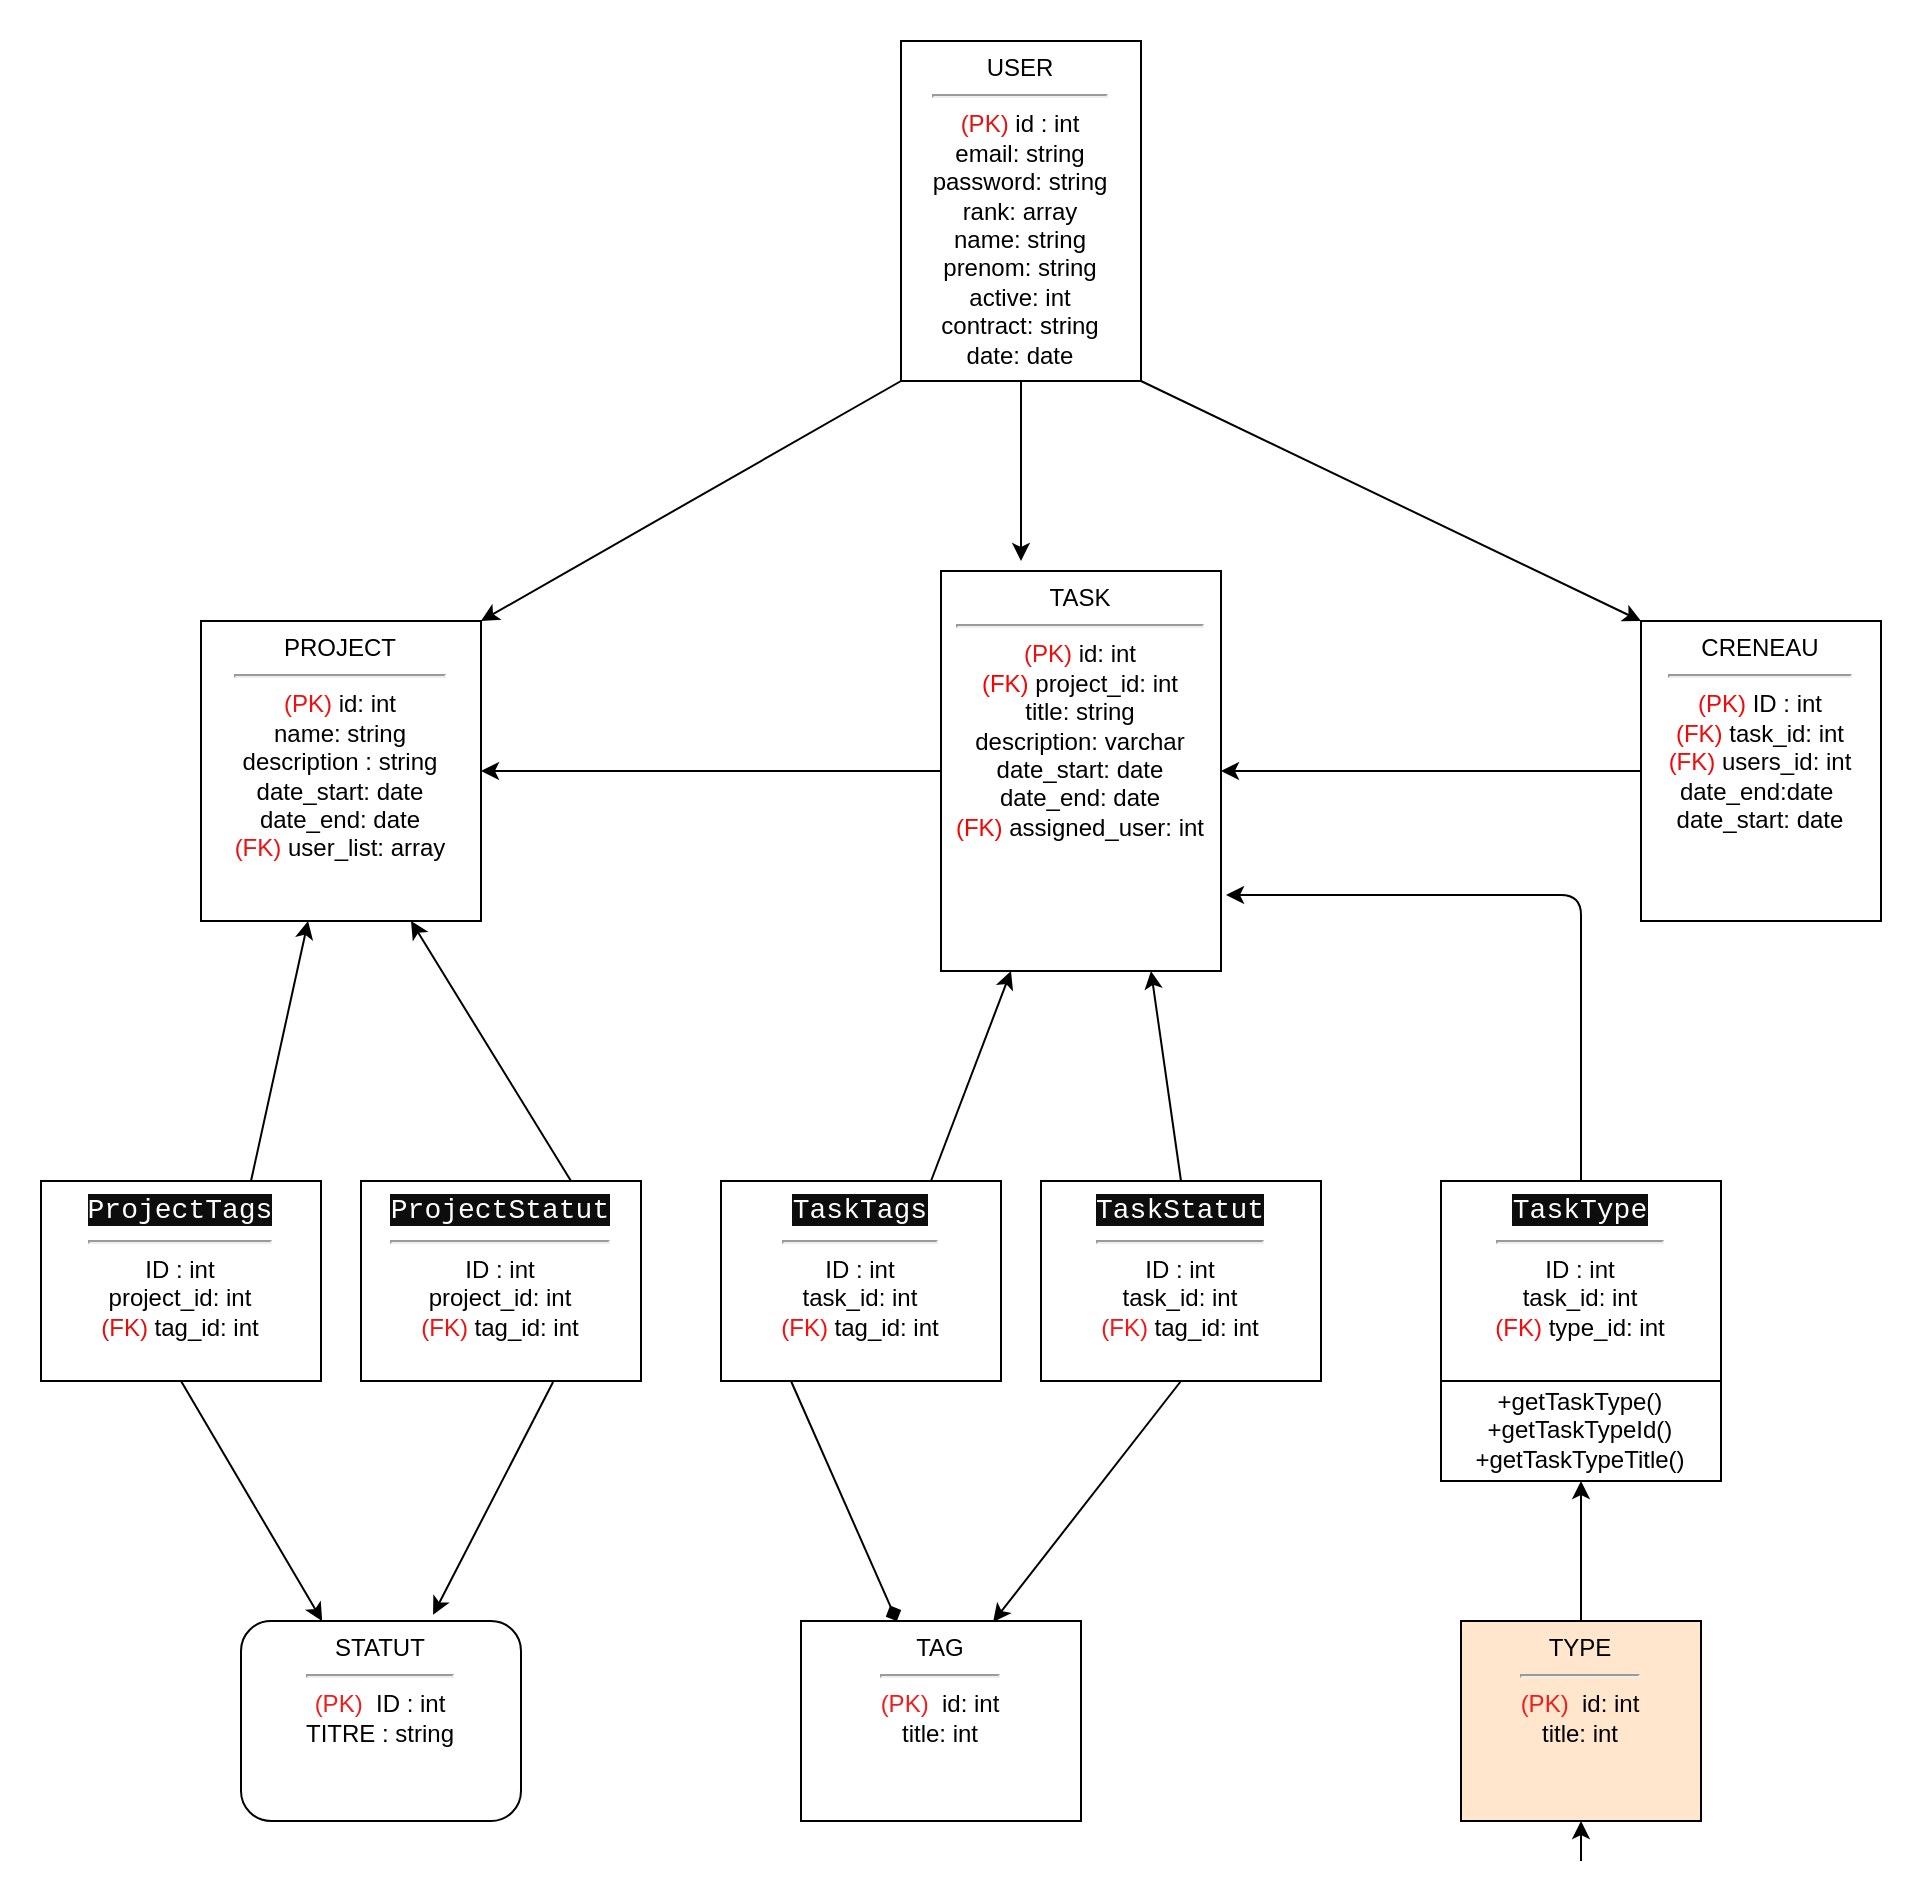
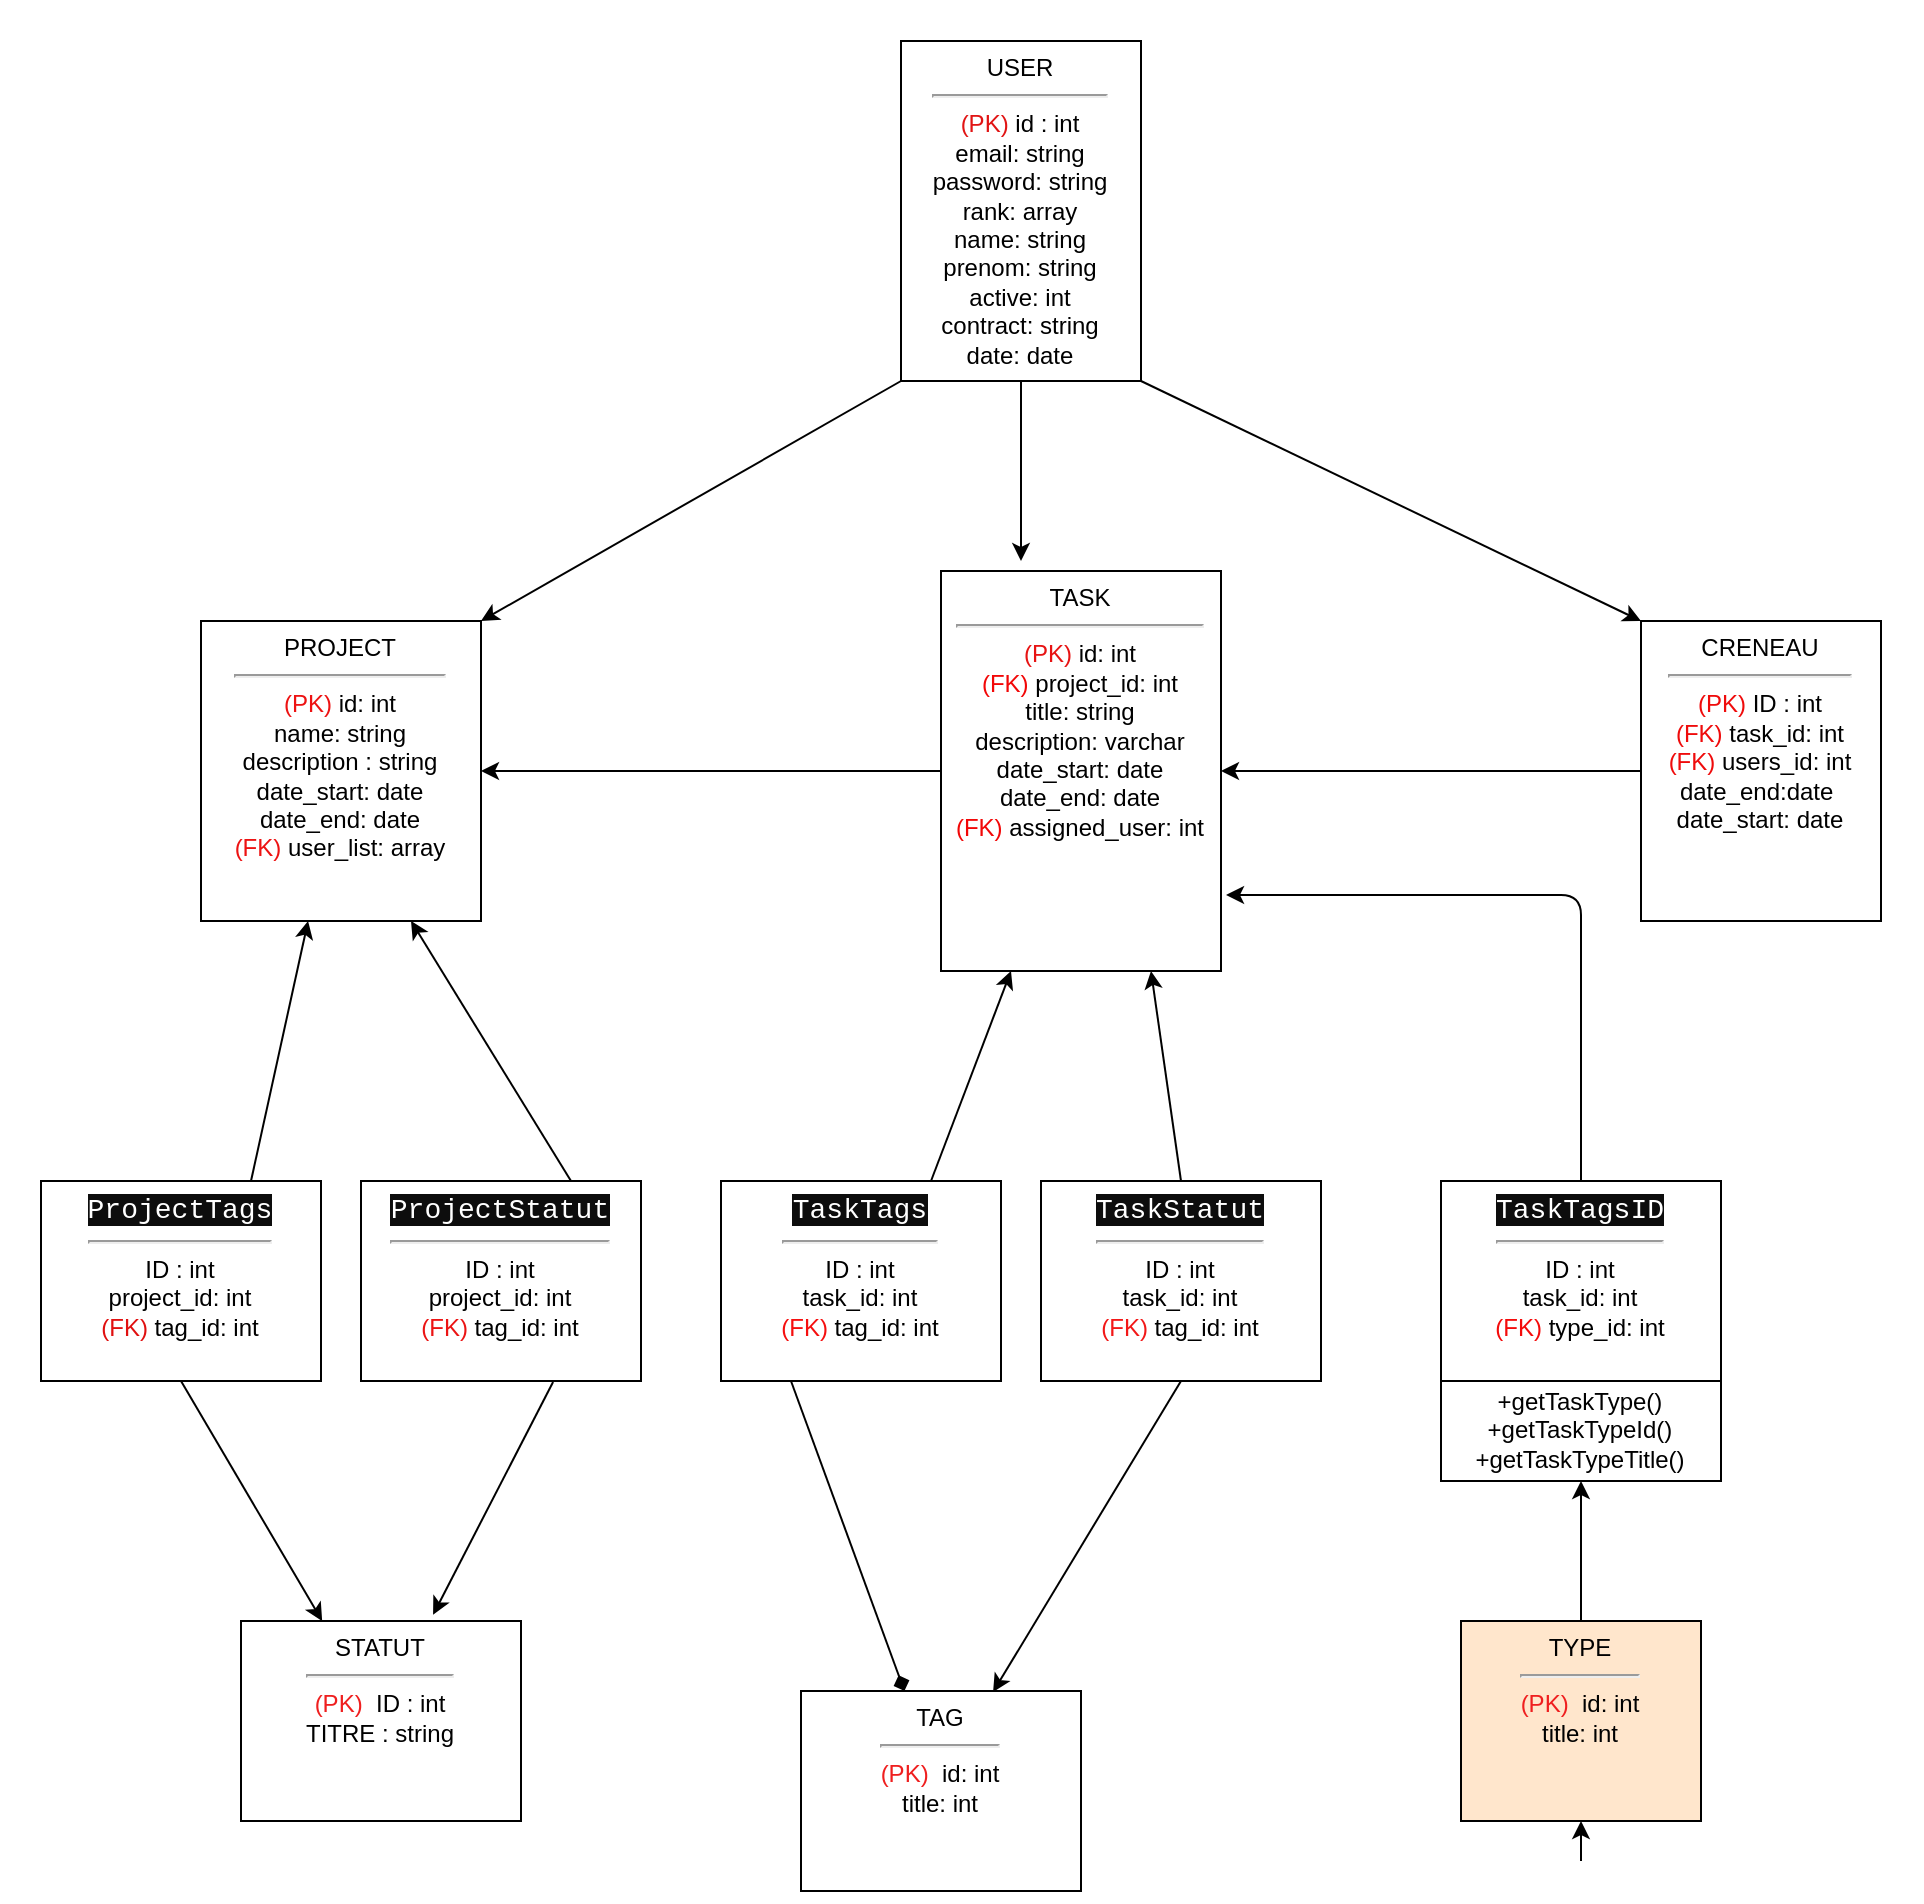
(1581, 1253) -> (1581, 1253)
(381, 1721) -> (381, 1721)
(941, 1721) -> (941, 1791)
